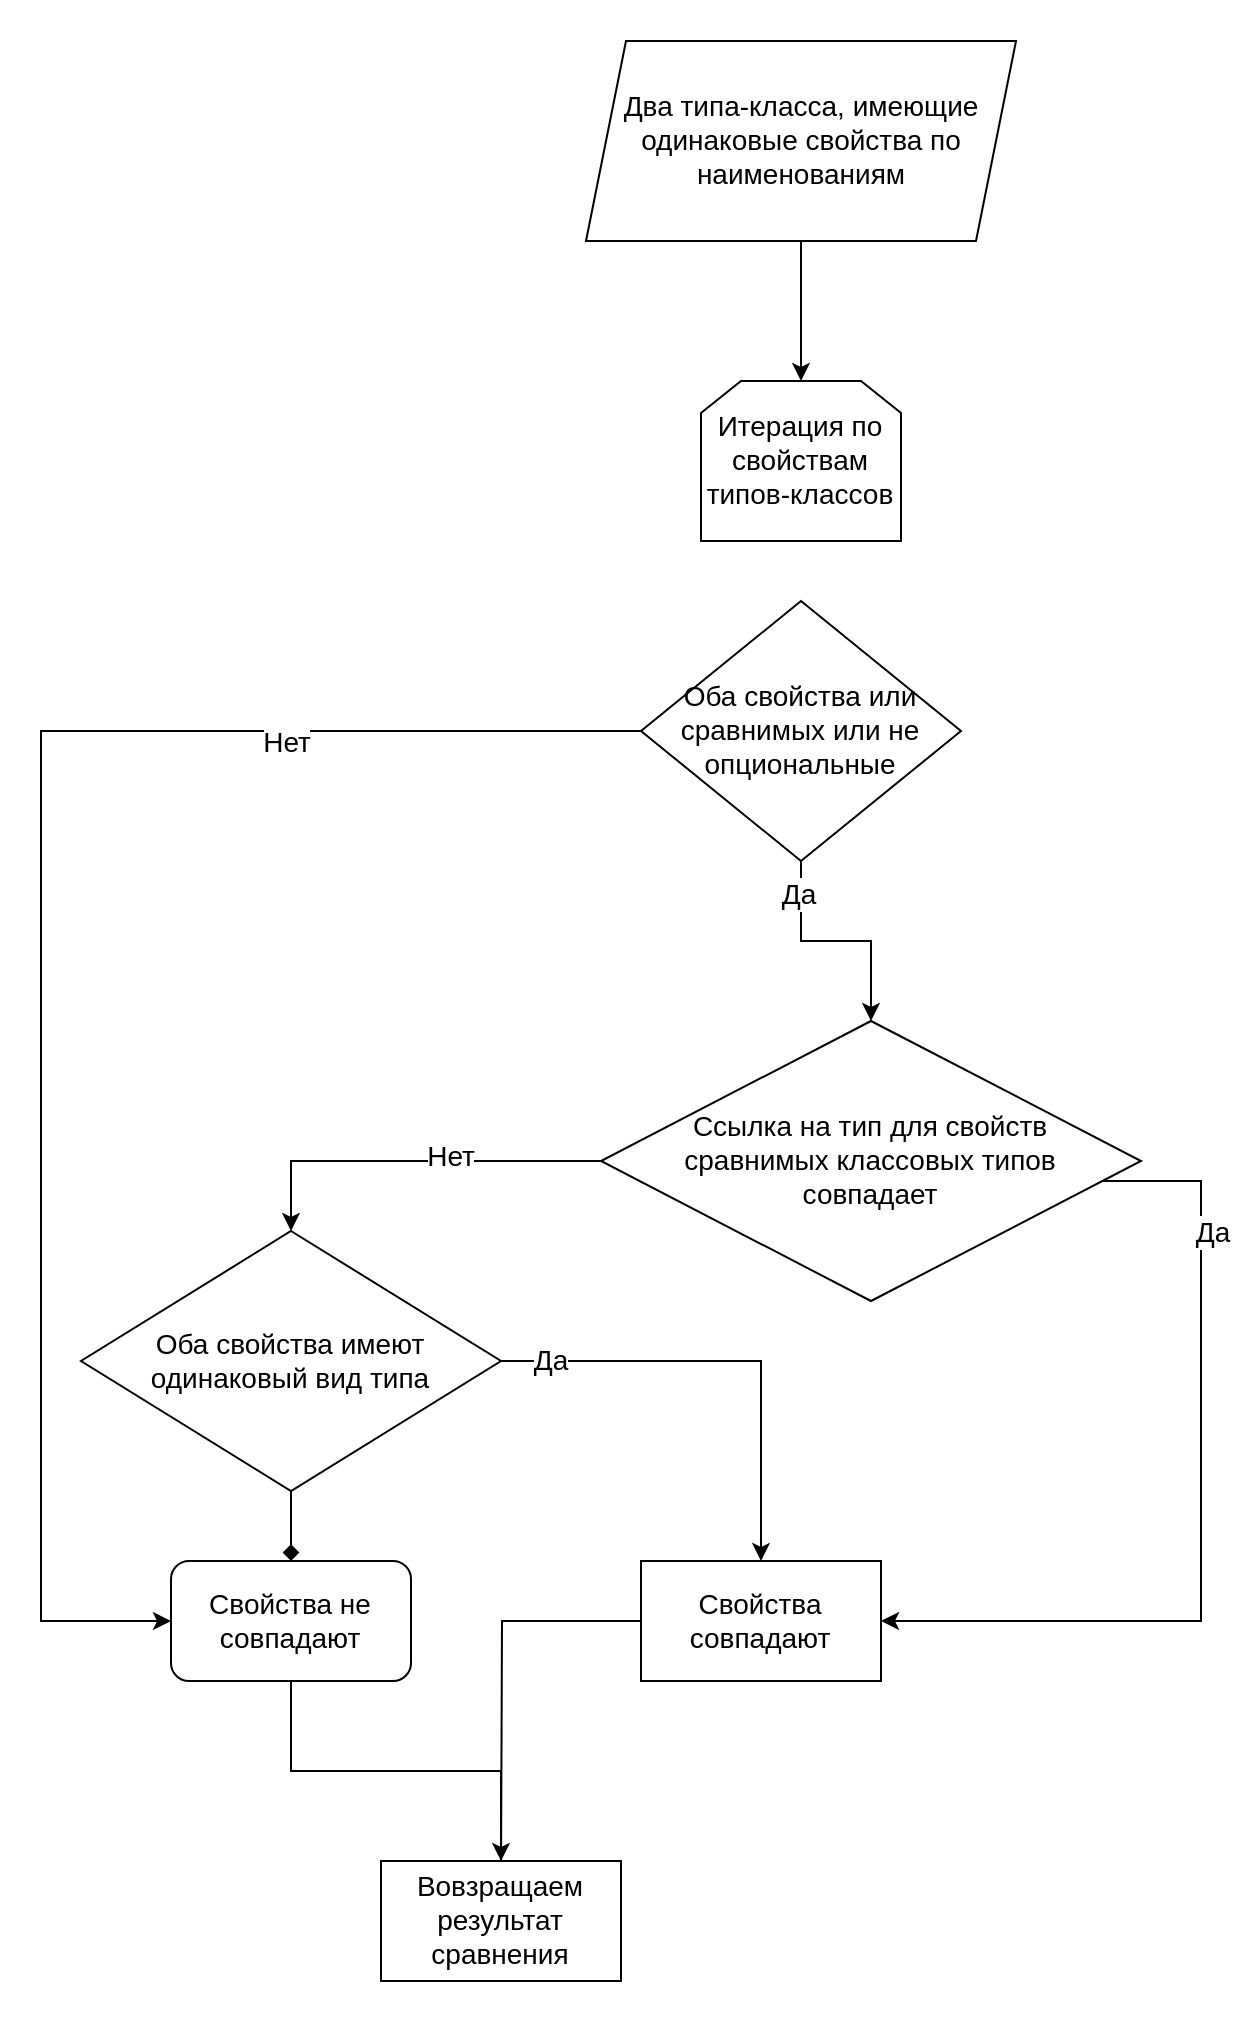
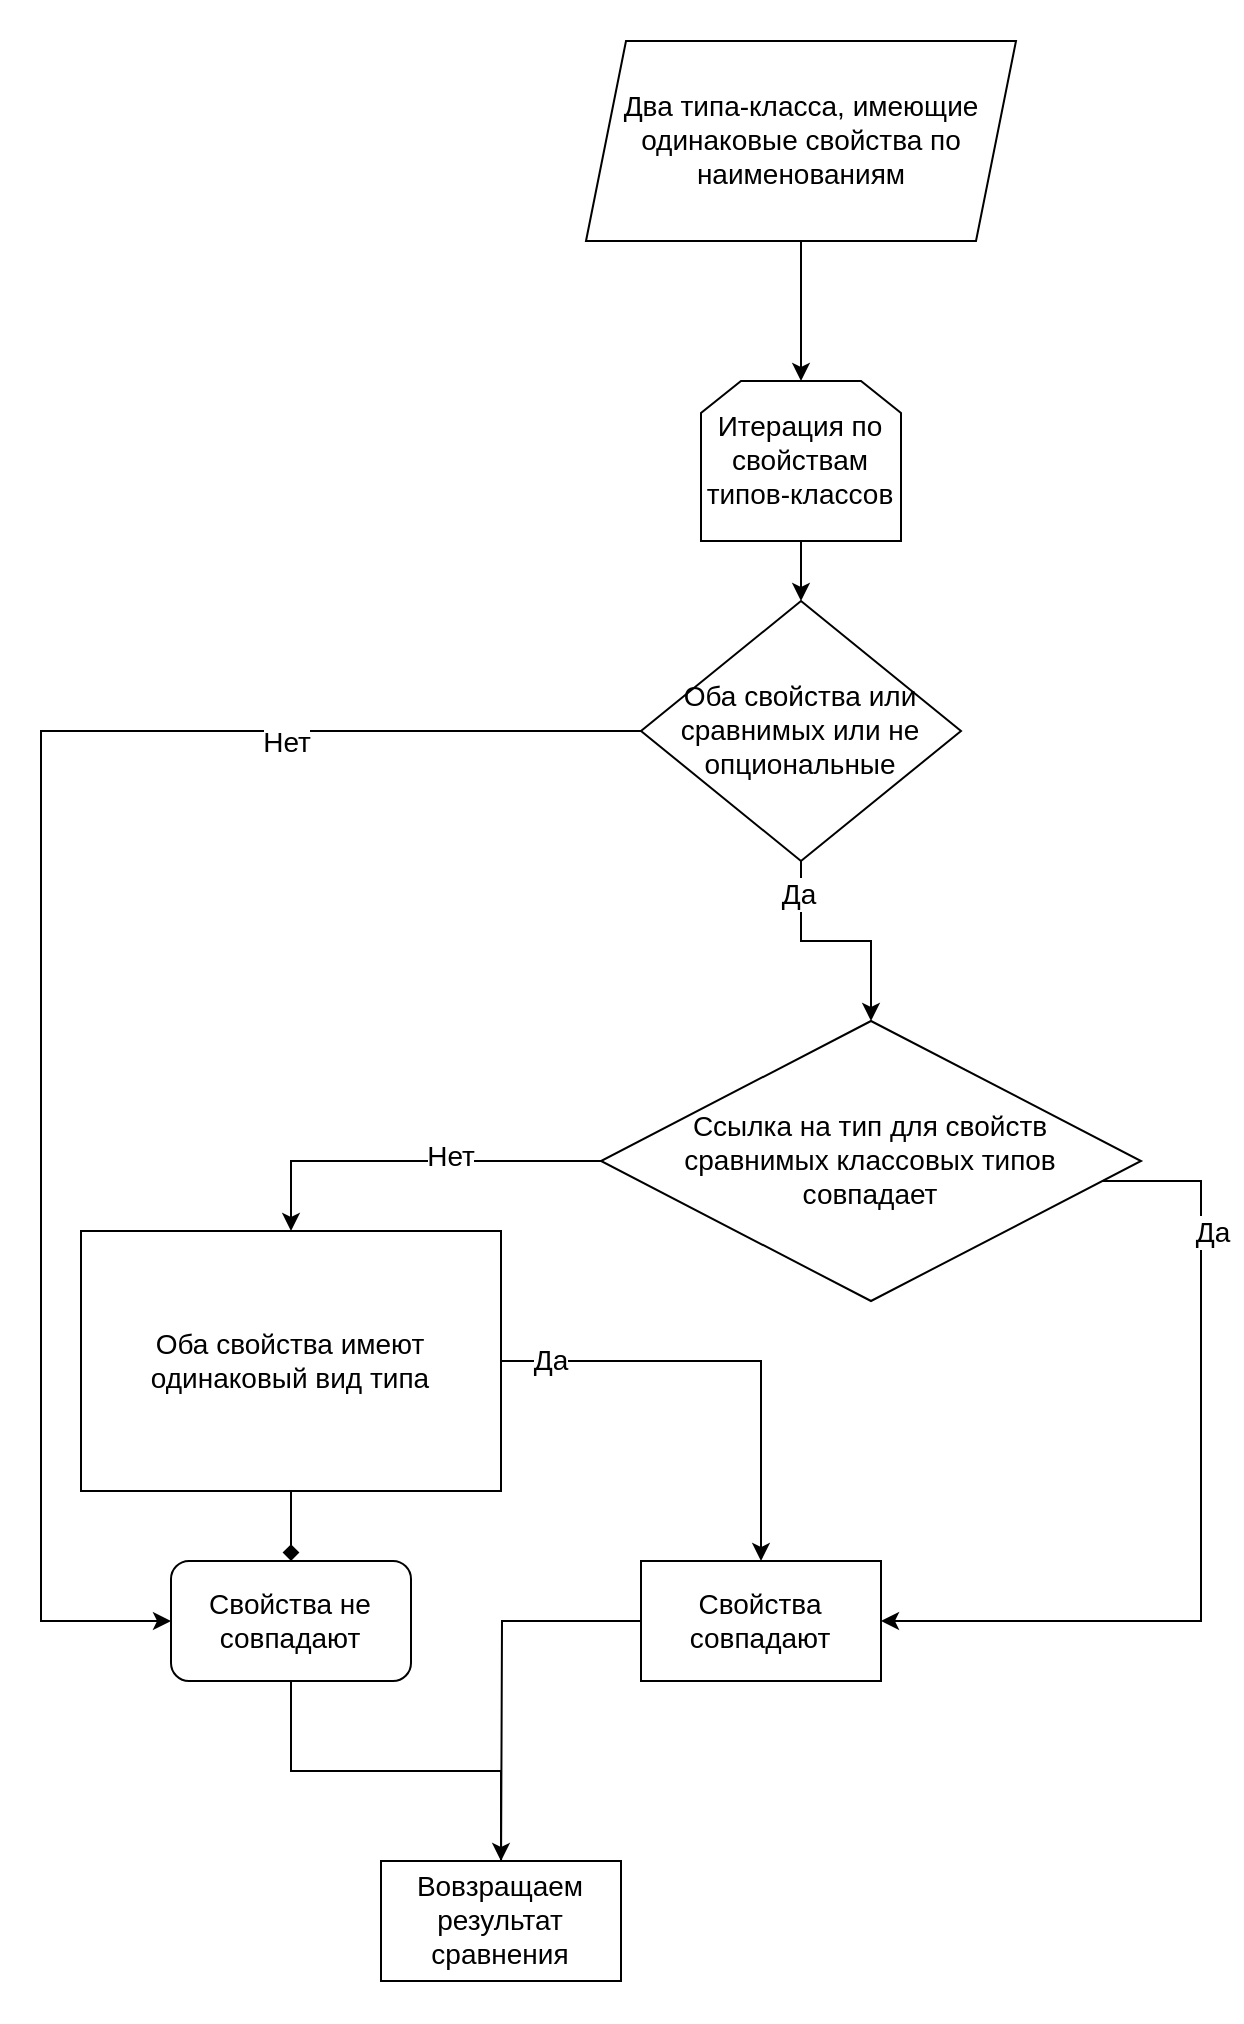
none -> (801, 578)
(291, 1361) -> (291, 1361)
